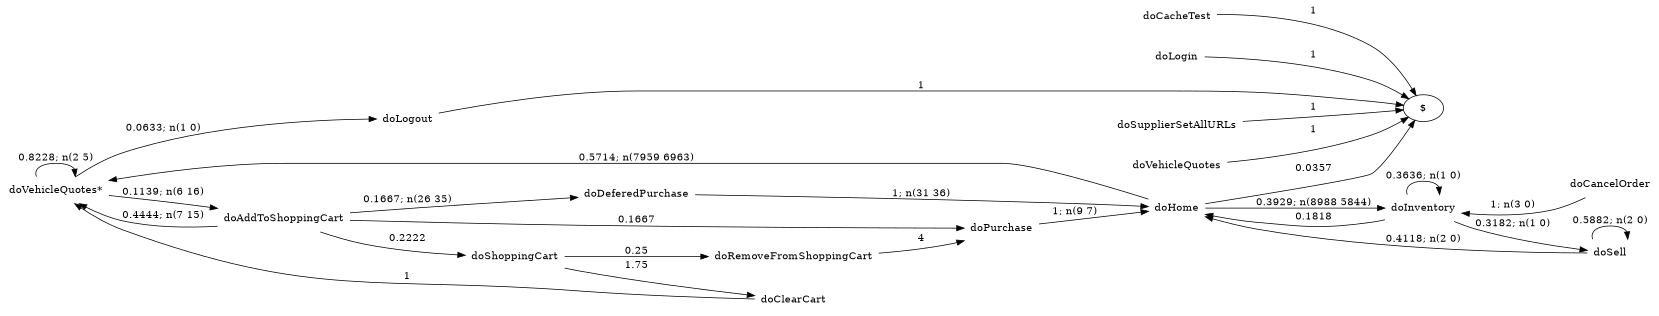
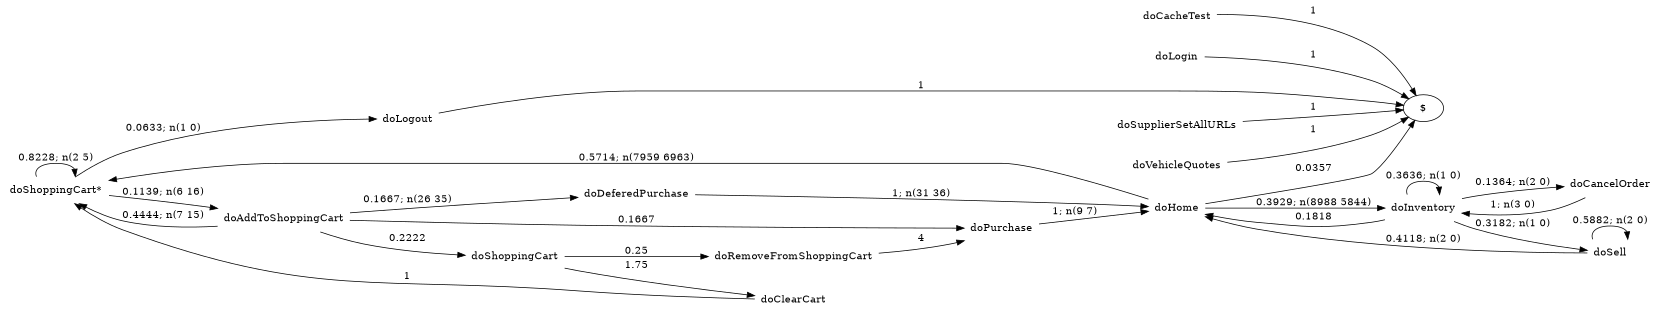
(56, 190) -> (56, 190)
none -> (1509, 192)
